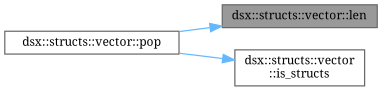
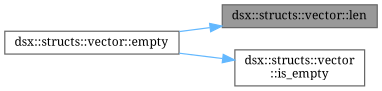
(92, 43) -> (92, 43)
(300, 68) -> (300, 68)
